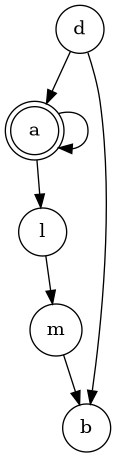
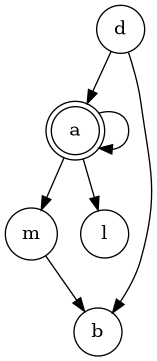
(48, 273) -> (55, 178)
